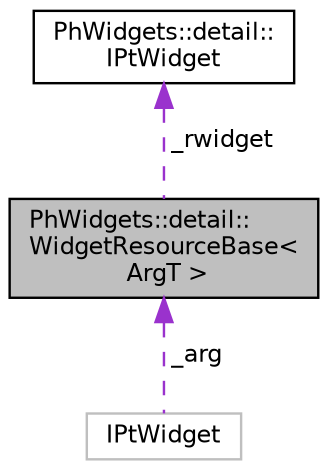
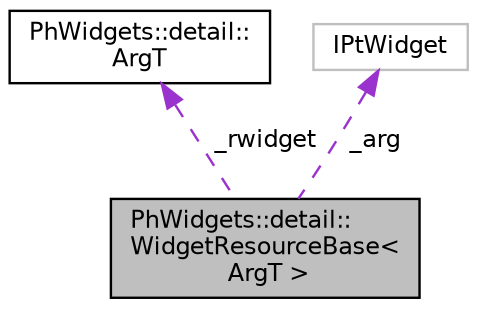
(164, 47) -> (140, 47)
(164, 368) -> (333, 146)
